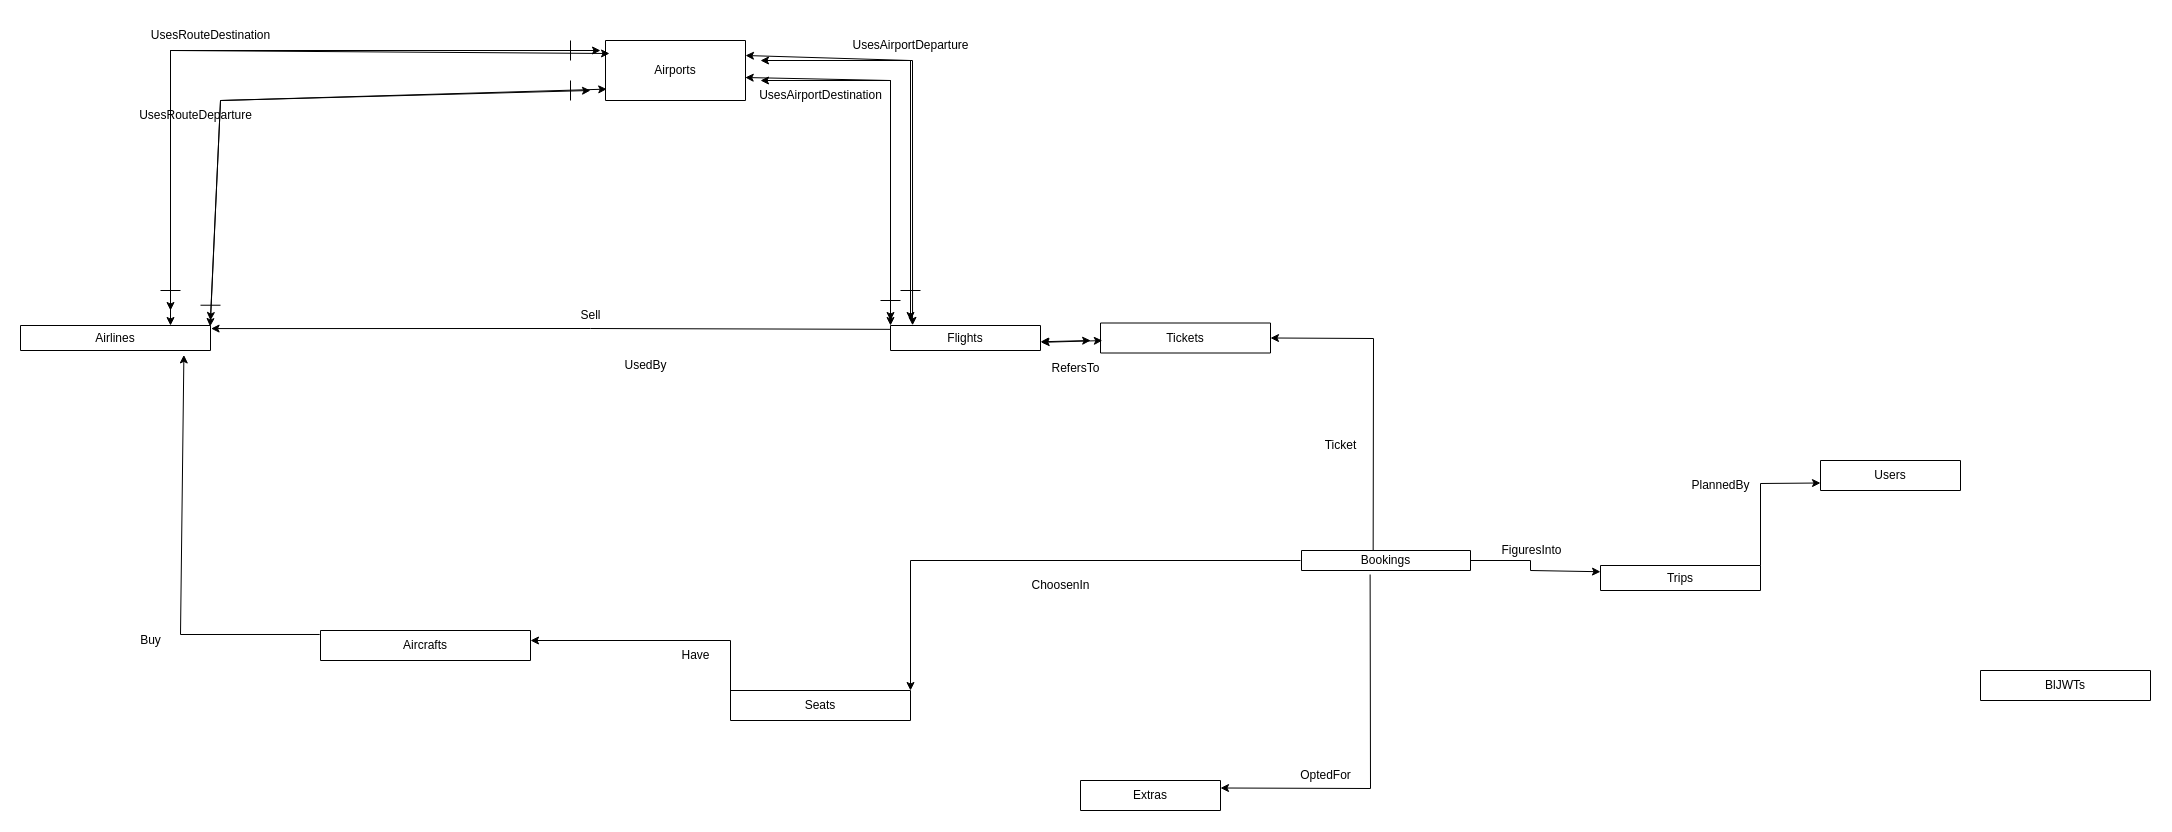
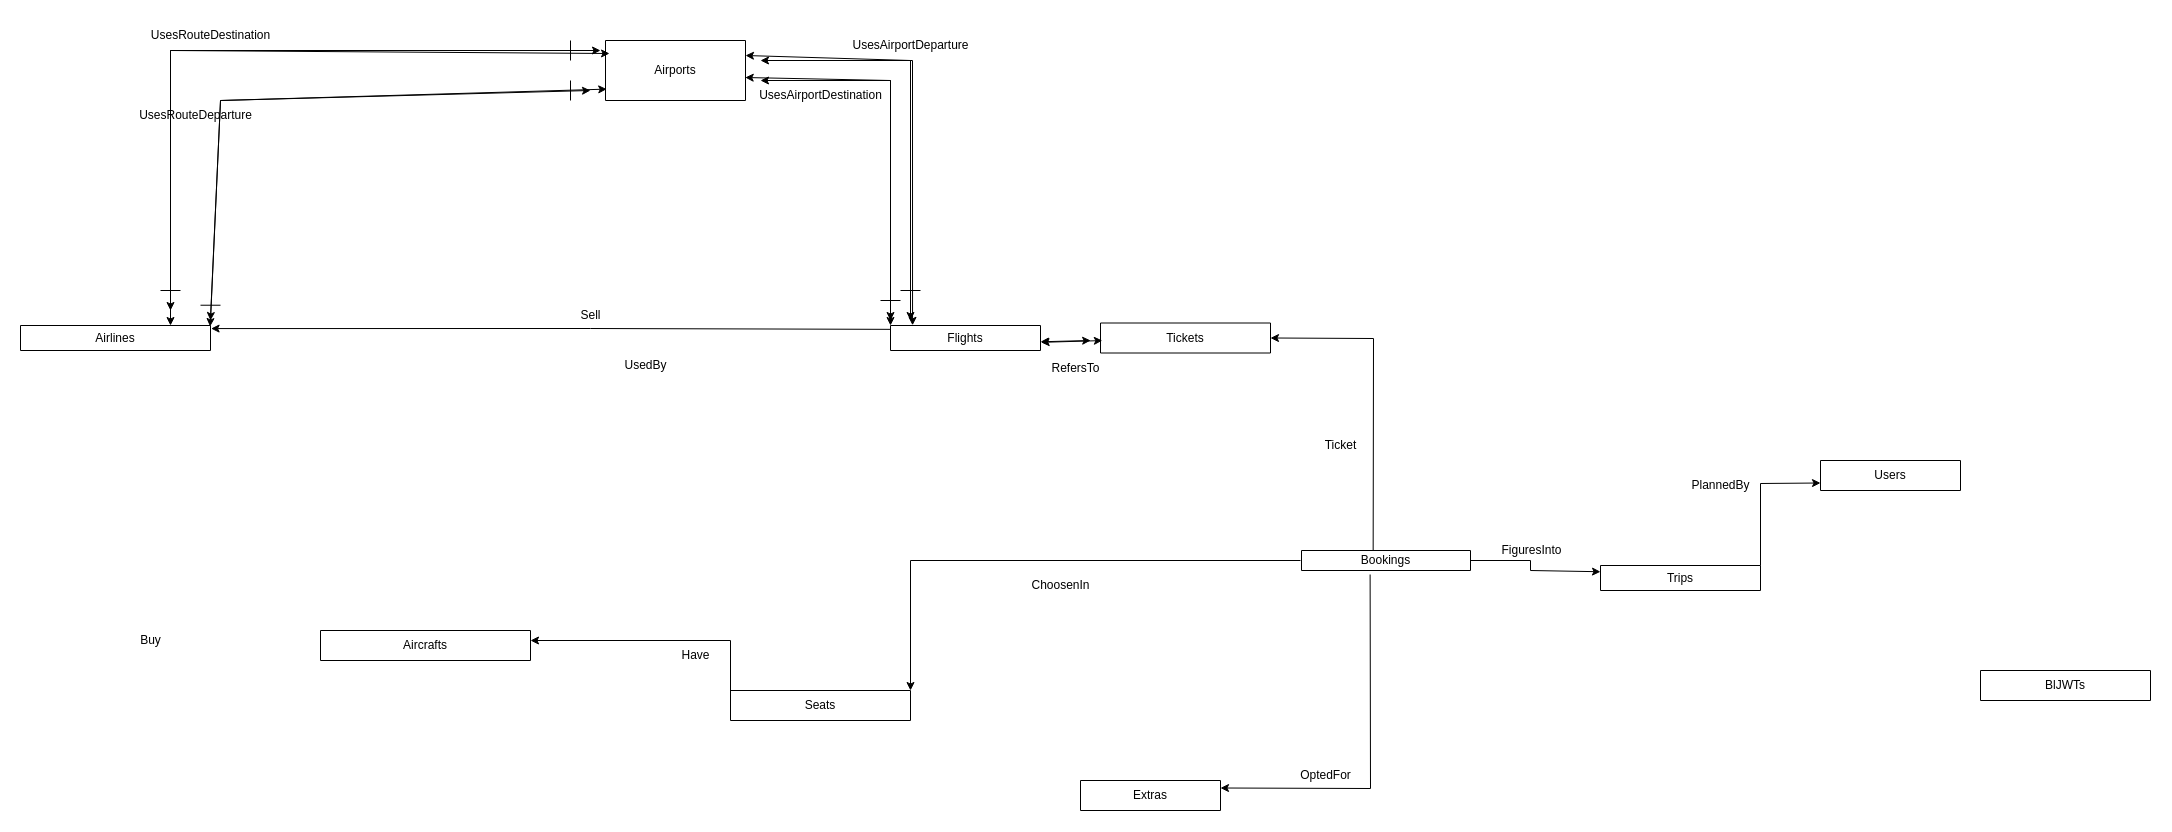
(181, 567) -> none
